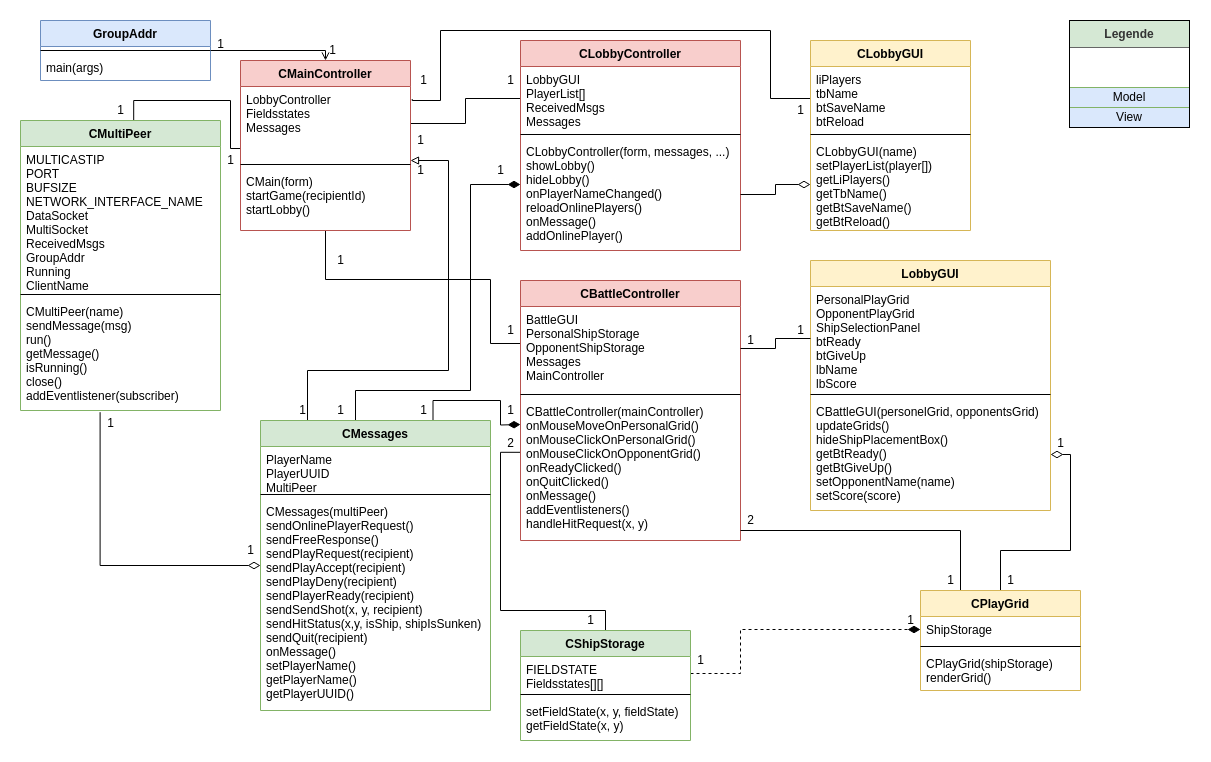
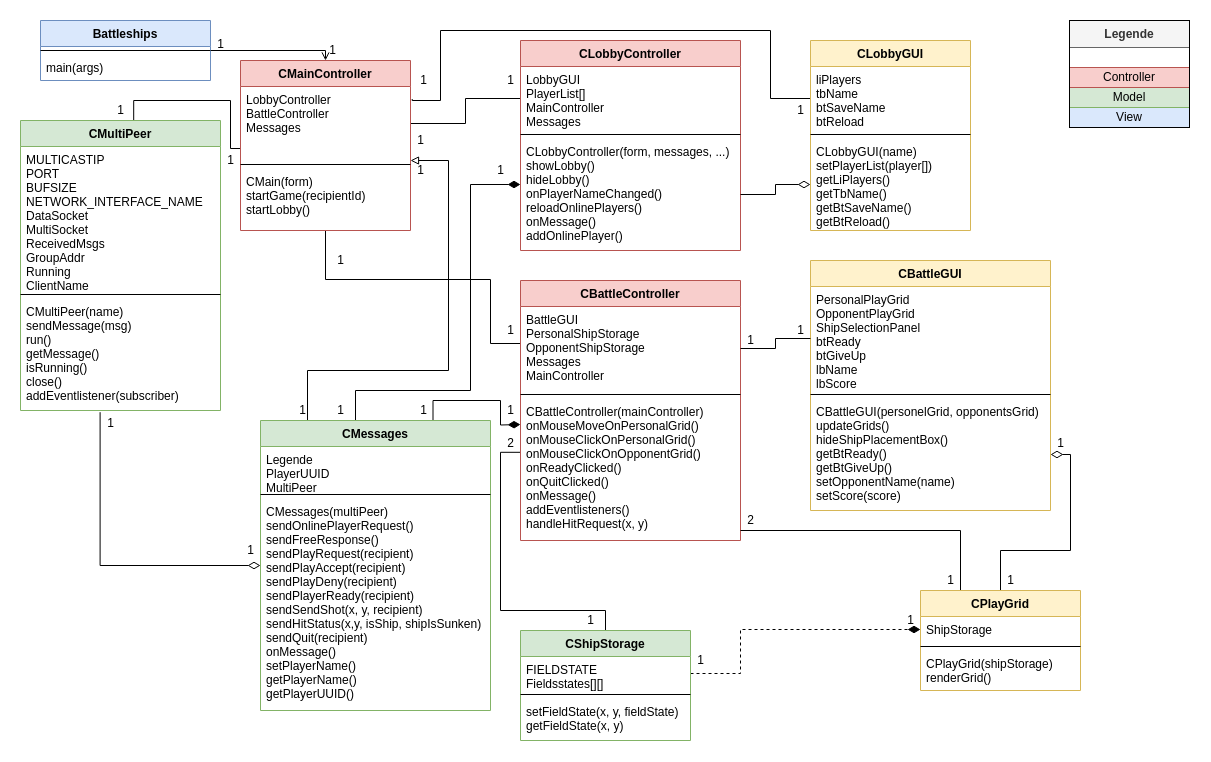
(125, 34) -> (125, 34)
(1130, 34) -> (1130, 34)
none -> (1130, 78)
(553, 80) -> (553, 80)
(1130, 98) -> (1130, 98)
(293, 100) -> (293, 100)
(930, 274) -> (930, 274)
(298, 460) -> (290, 460)
